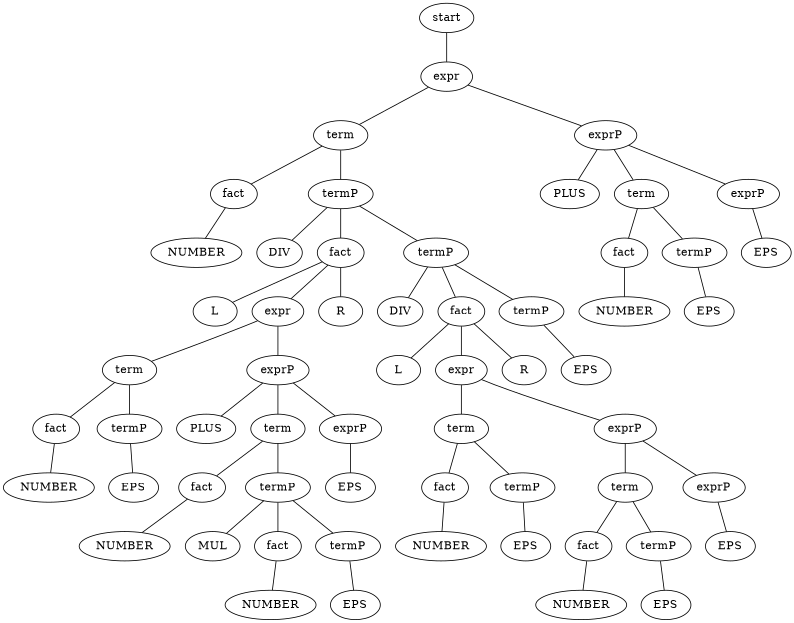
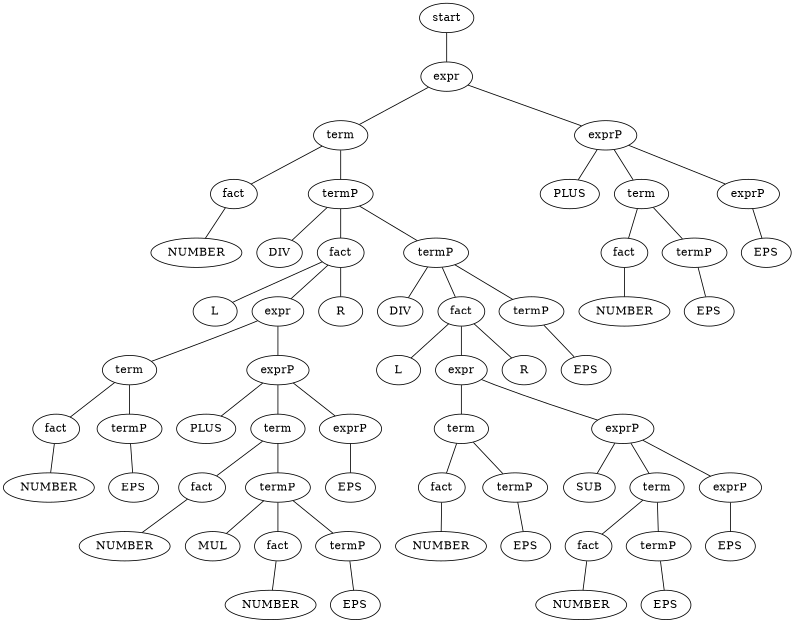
none -> (589, 488)
